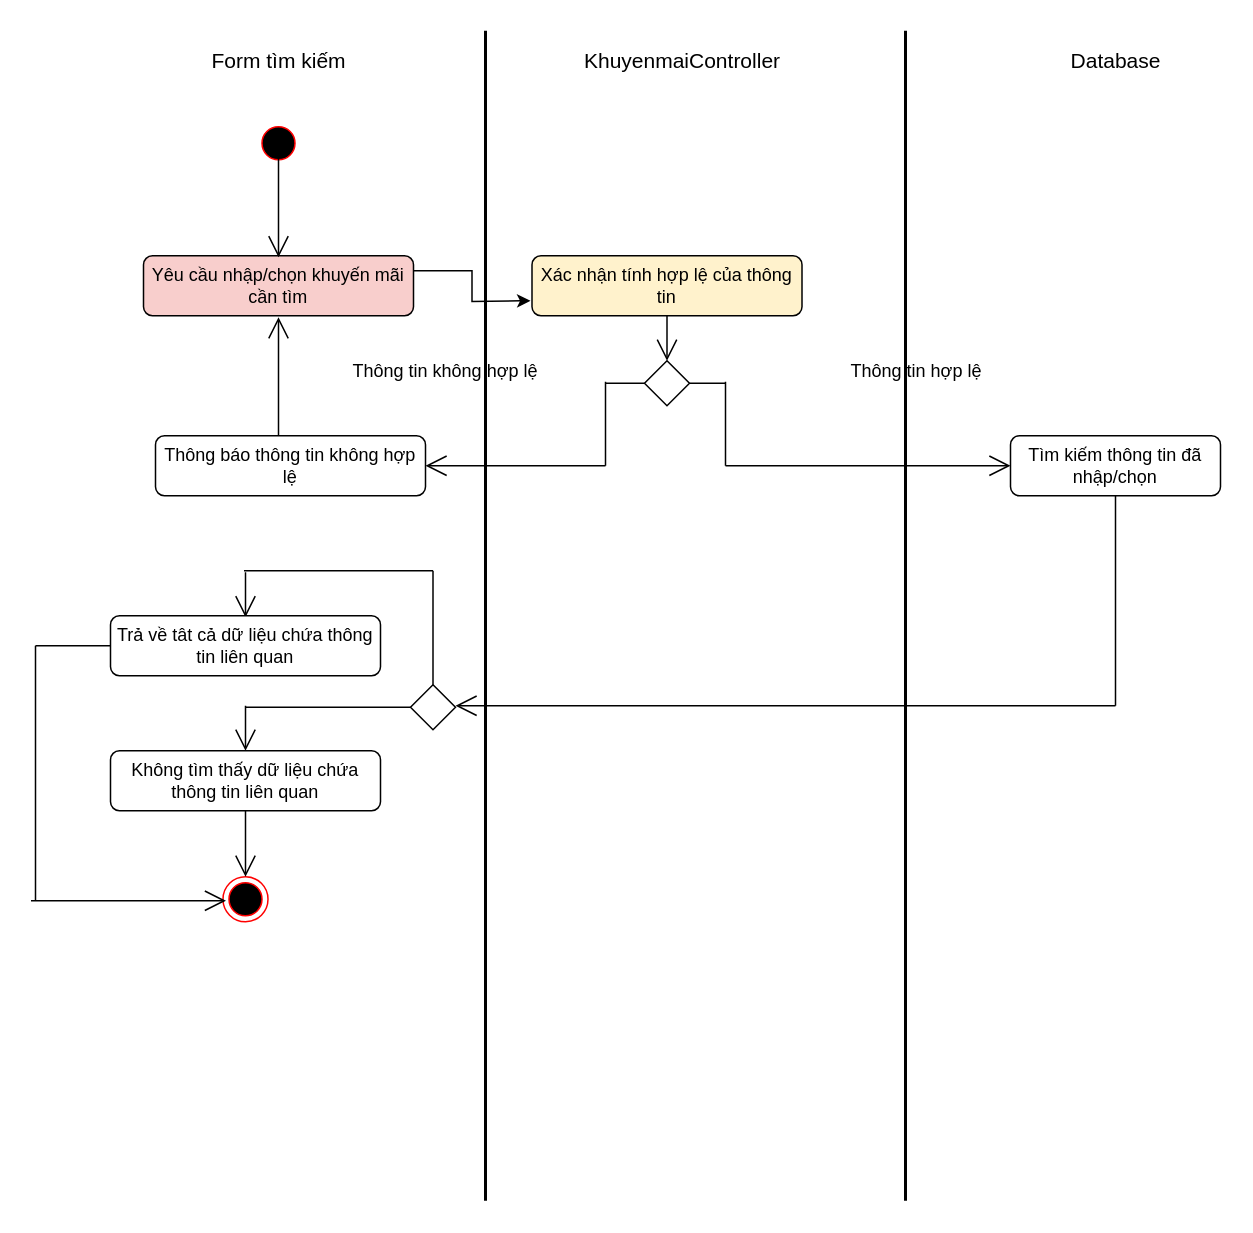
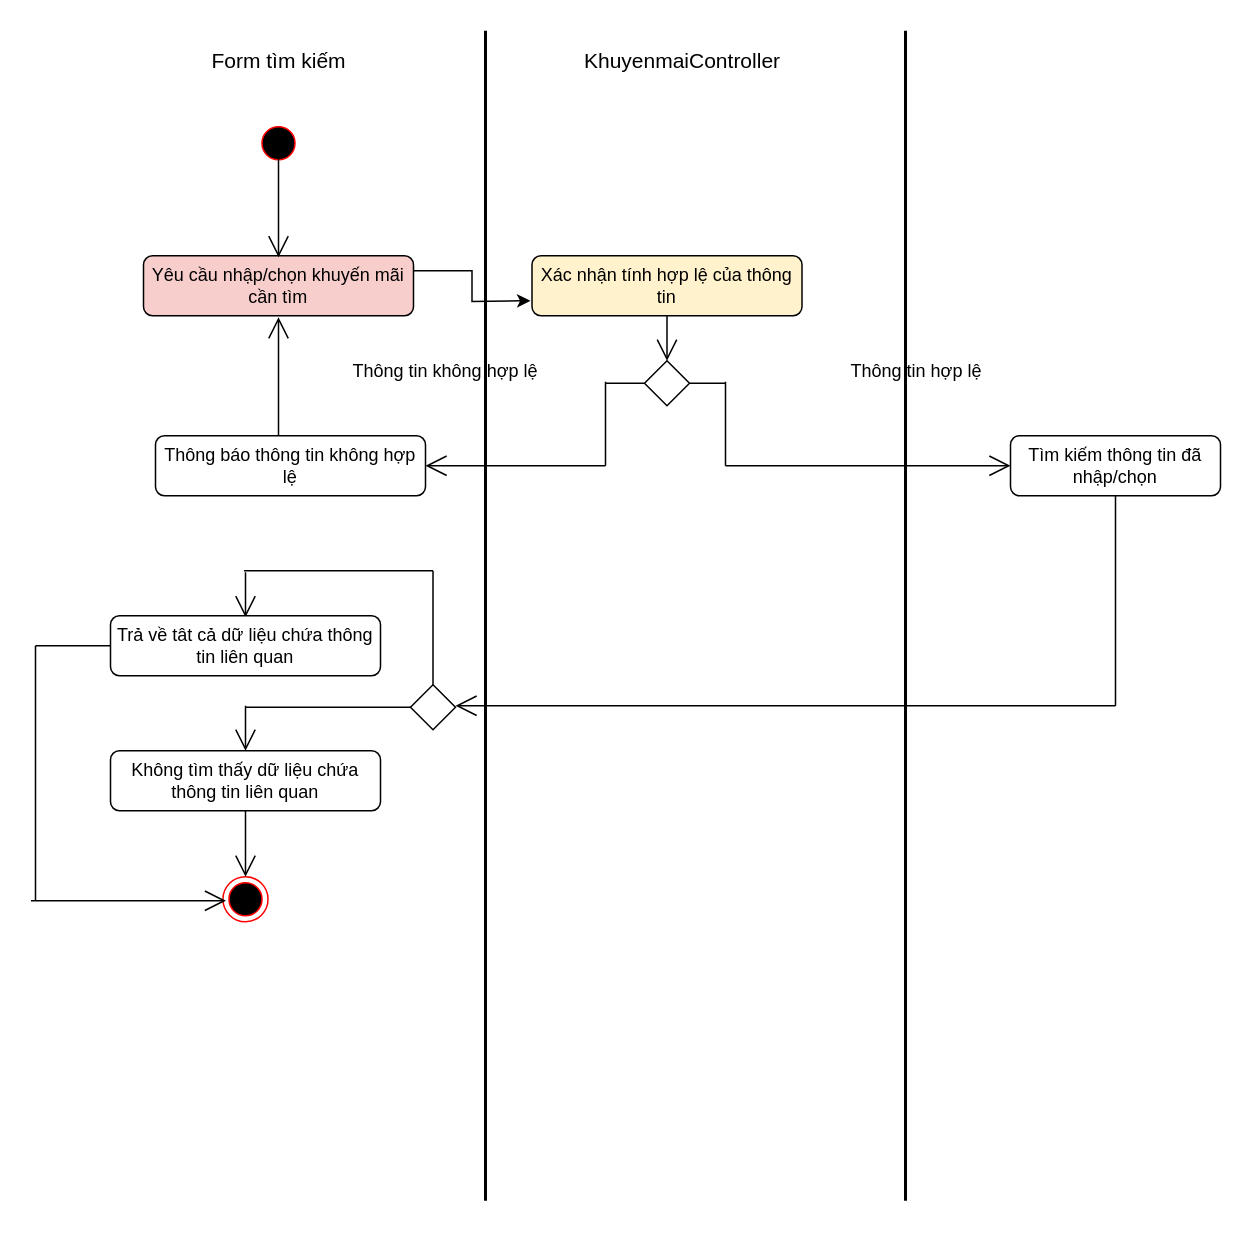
(1115, 61) -> none
